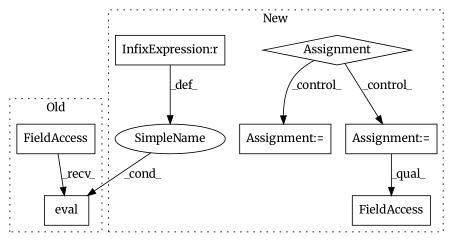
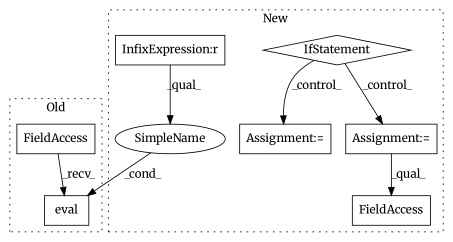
(337, 50) -> (337, 50)
(184, 86) -> (184, 86)
